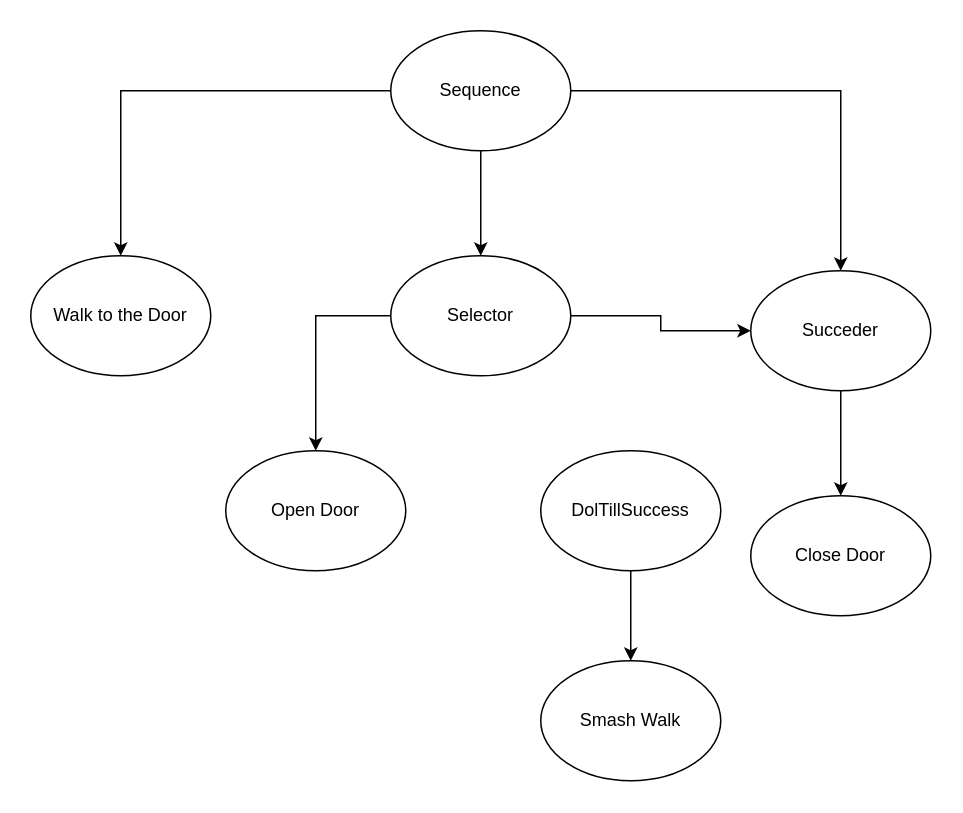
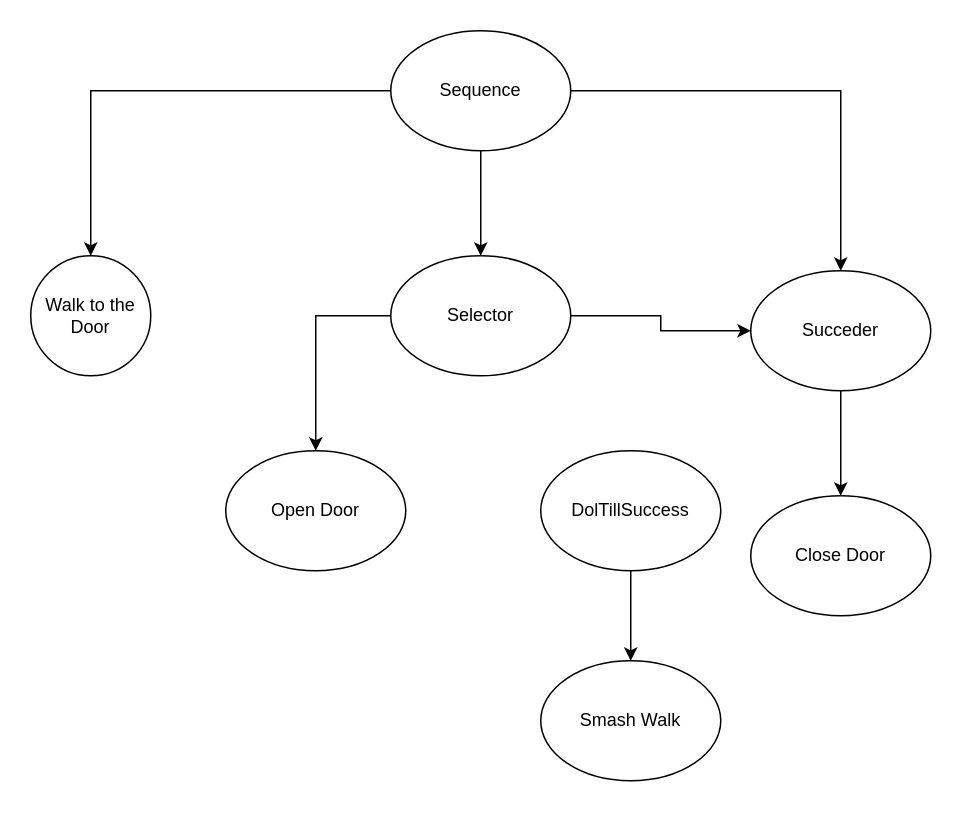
(121, 316) -> (91, 316)
